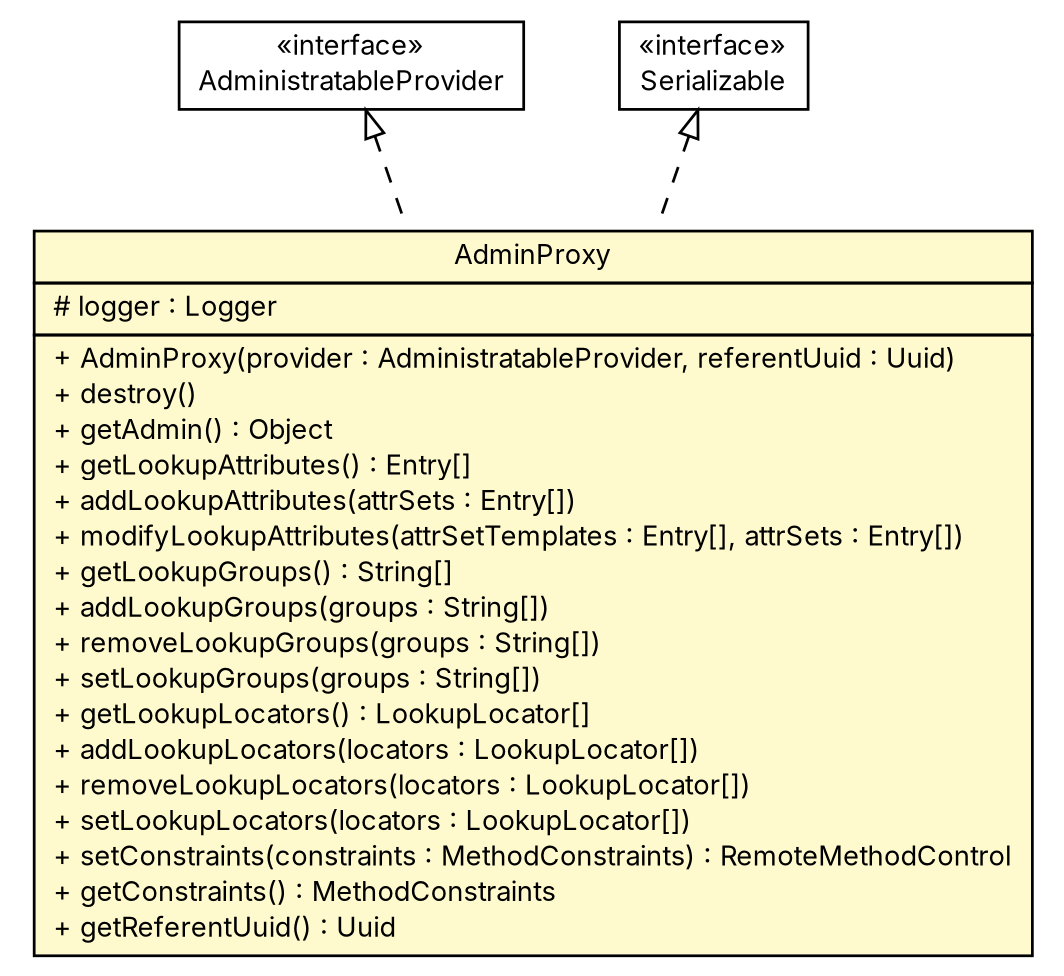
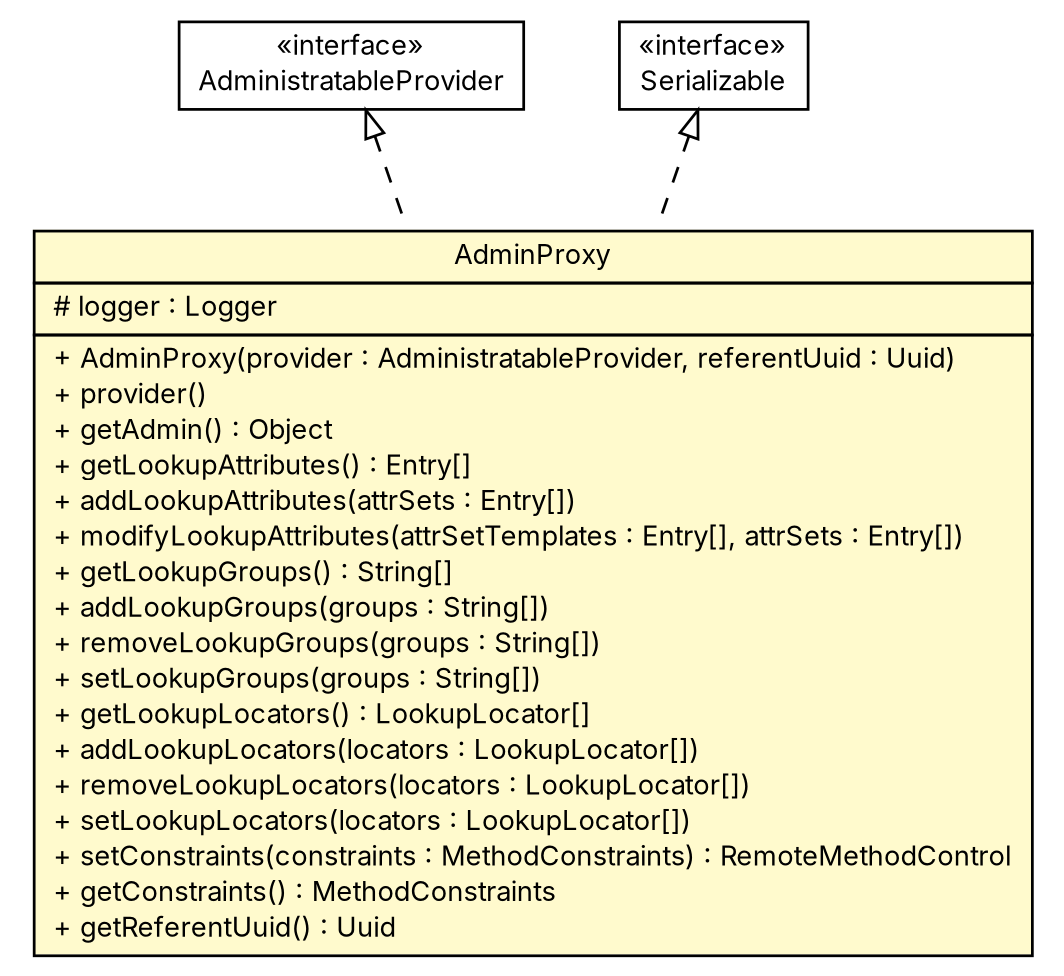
(126, 395) -> (131, 395)
